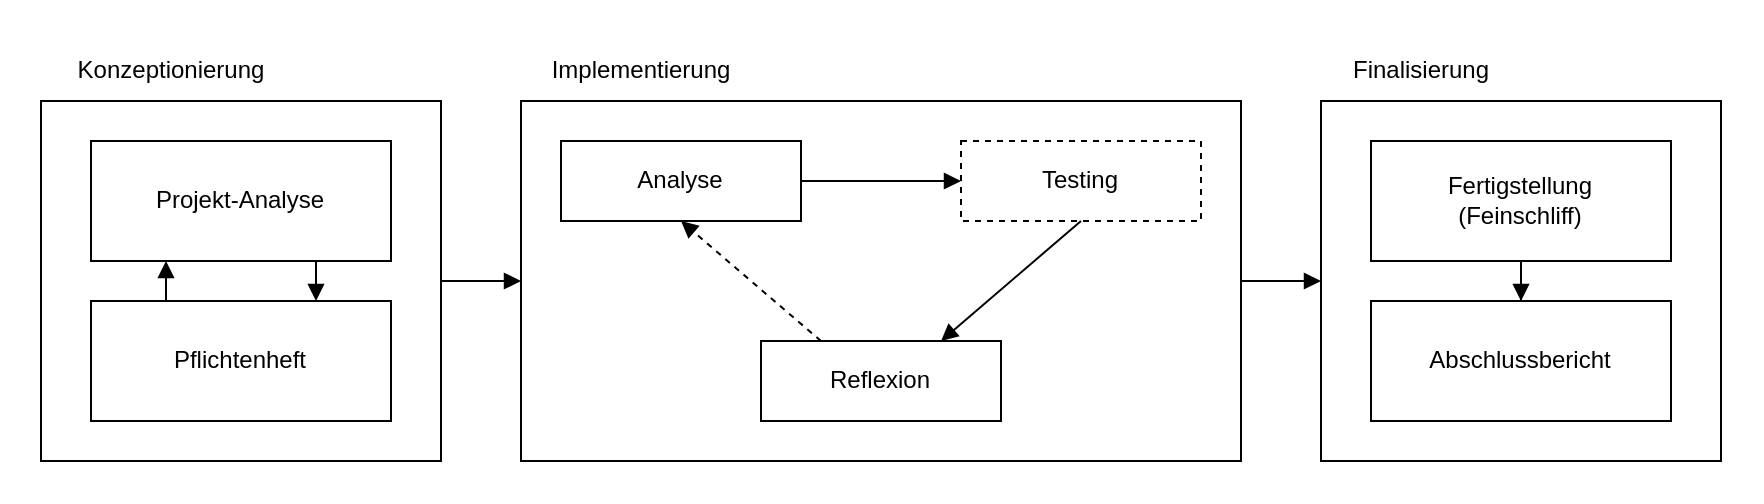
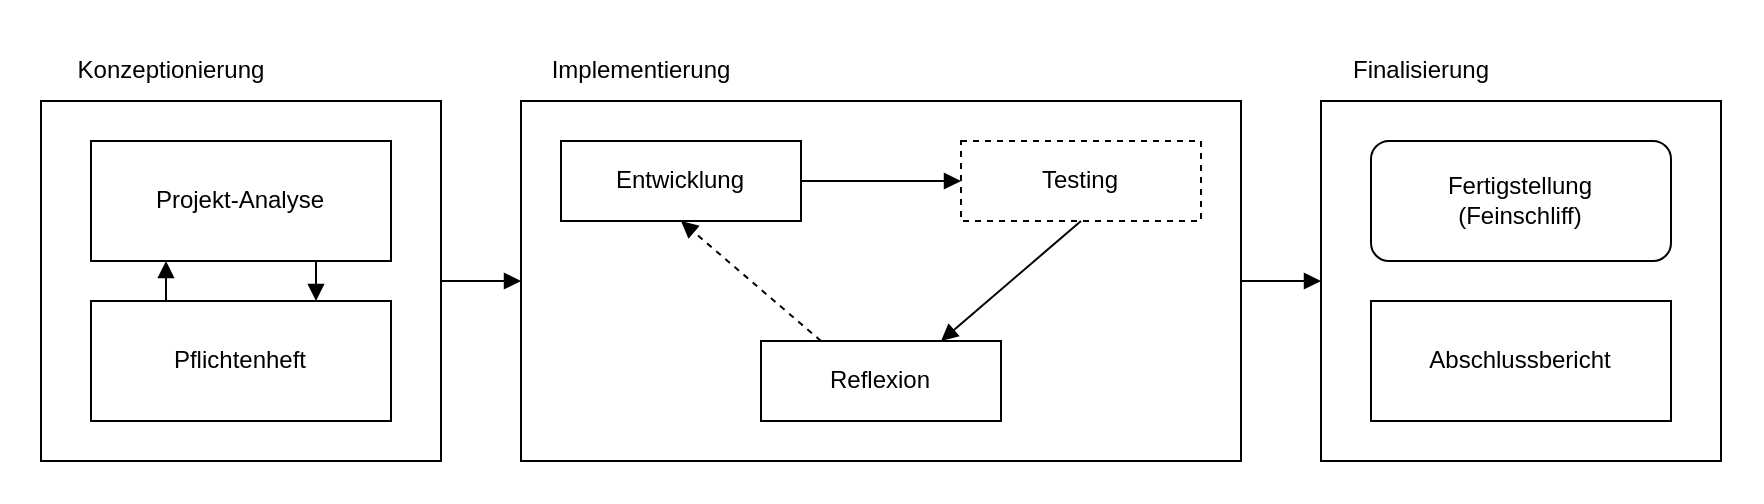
(681, 181) -> (681, 181)
(1521, 201) -> (1521, 201)
(1521, 290) -> none
